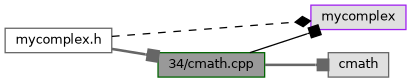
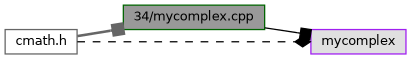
(58, 40) -> (41, 42)
(211, 65) -> (194, 17)
(358, 65) -> none
